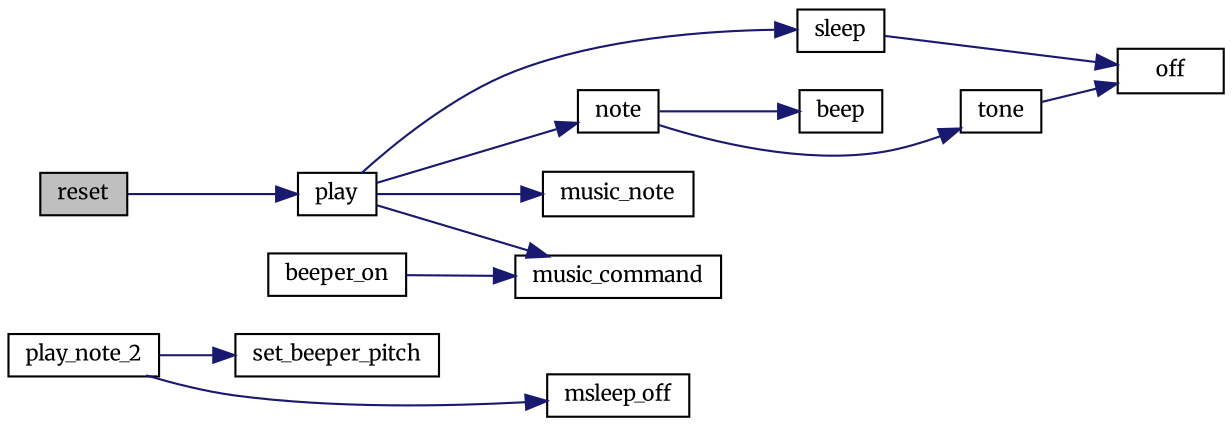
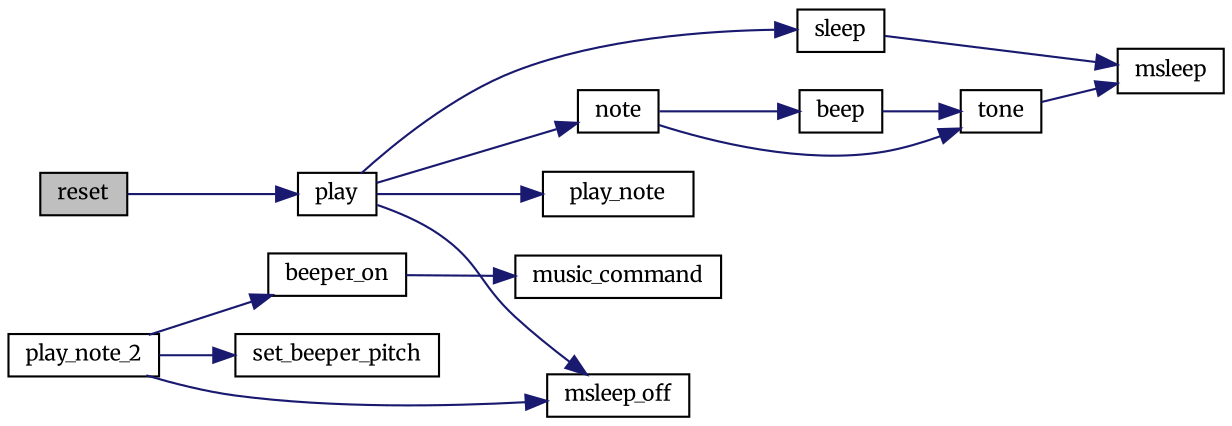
(1171, 71) -> (1171, 71)
none -> (911, 111)
(618, 194) -> (618, 194)
(452, 228) -> (468, 260)
none -> (200, 318)
